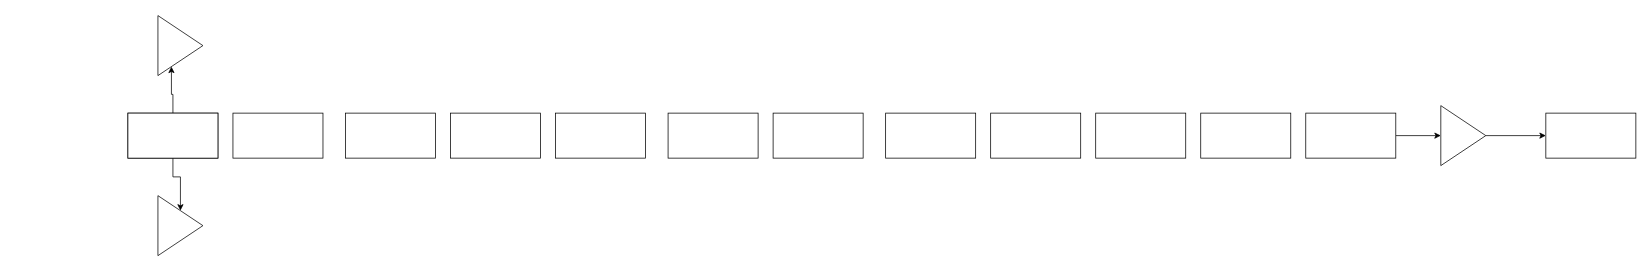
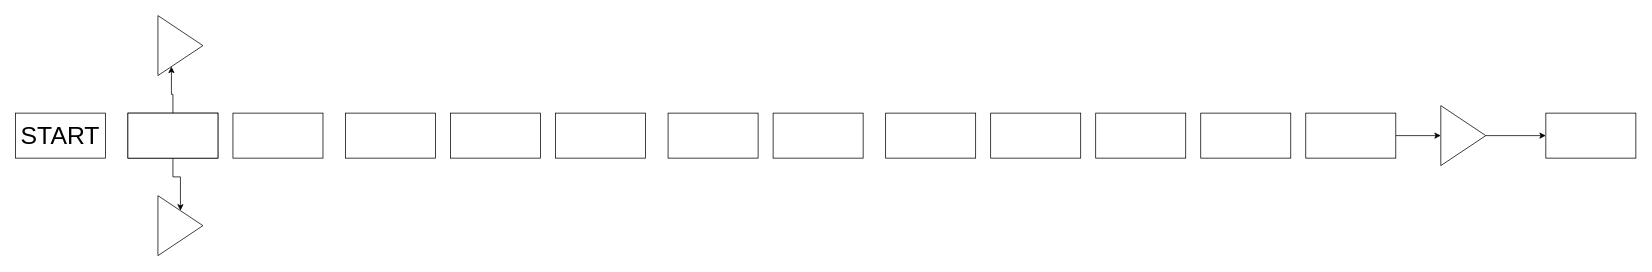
none -> (60, 135)
